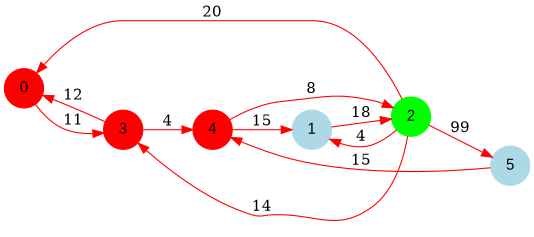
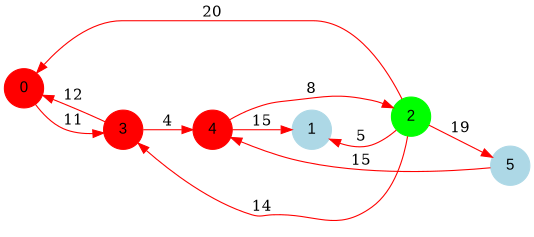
(356, 124) -> none
(461, 128) -> (461, 128)
(361, 137) -> (361, 137)
